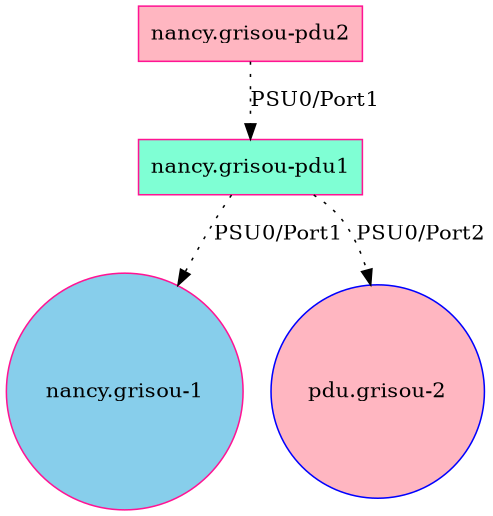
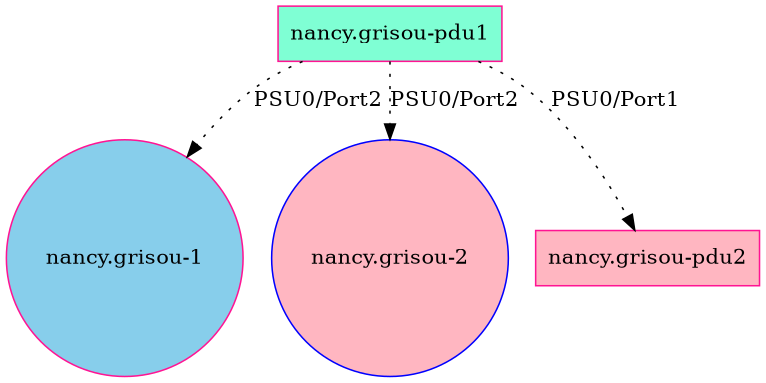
(250, 93) -> (565, 126)
(279, 234) -> (319, 100)
(378, 392) -> (390, 258)
